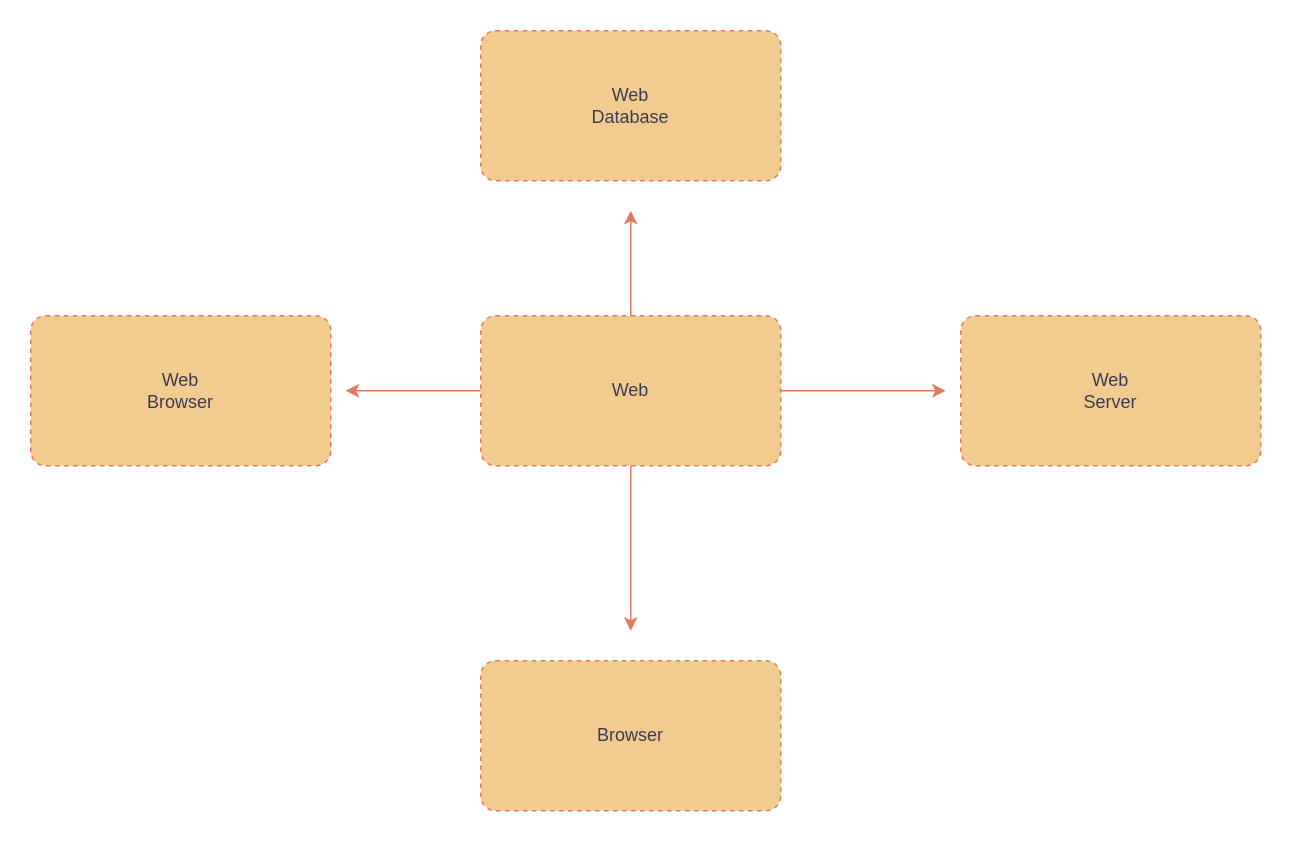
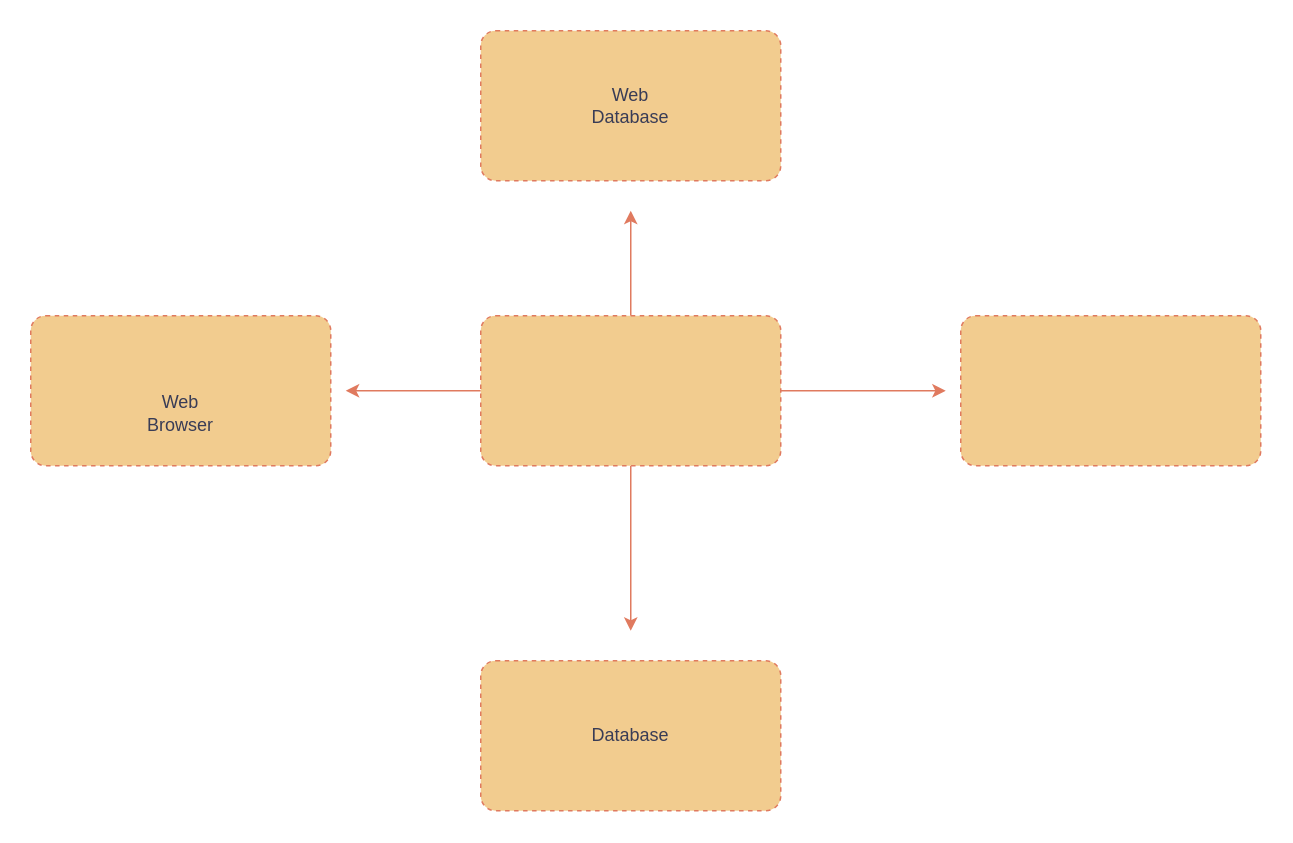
(181, 391) -> (181, 413)
(631, 391) -> none
(1111, 391) -> none
(631, 736) -> (631, 736)
